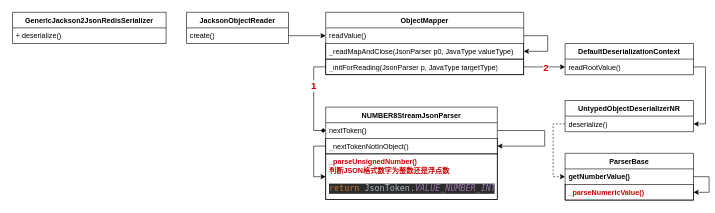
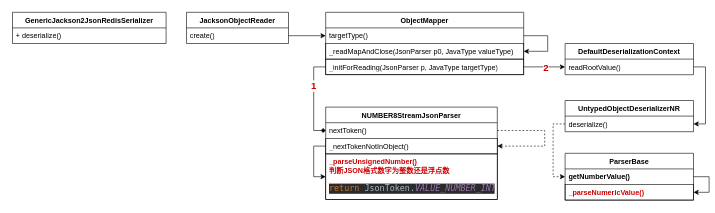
(350, 36) -> (353, 36)
(545, 137) -> (545, 137)
